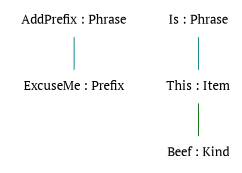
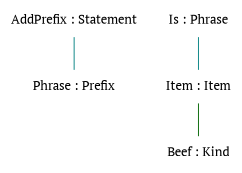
(74, 20) -> (74, 20)
(74, 87) -> (74, 87)
(198, 87) -> (198, 87)
